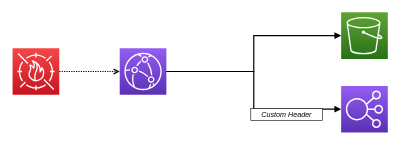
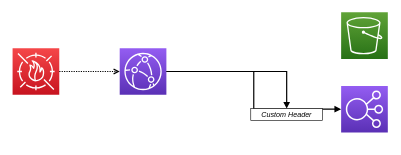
(278, 36) -> (287, 72)
